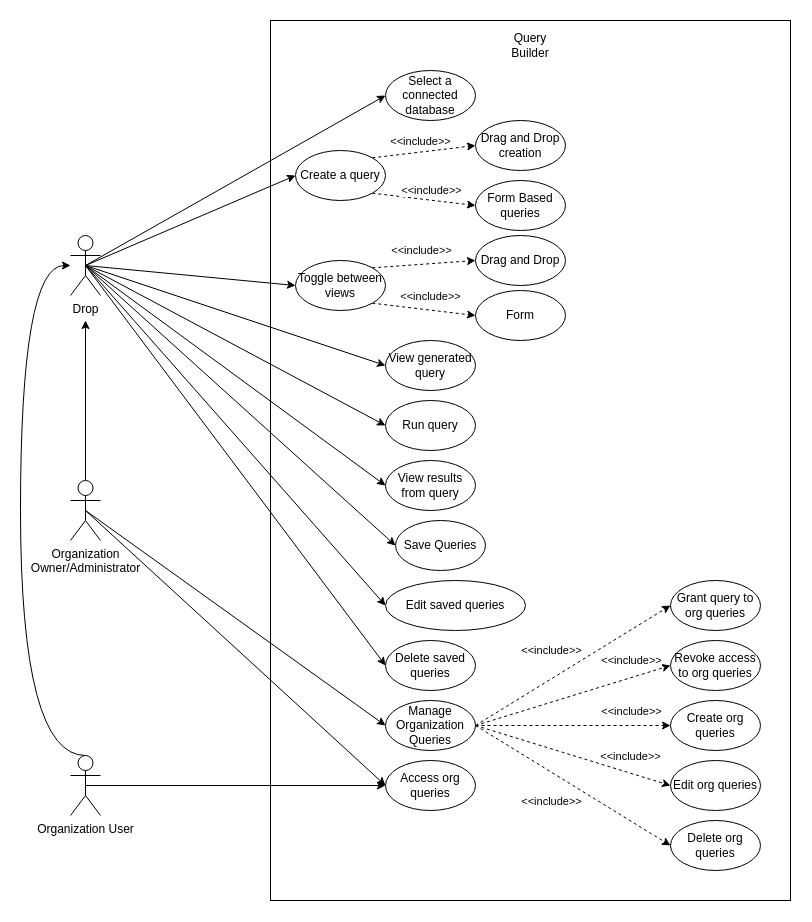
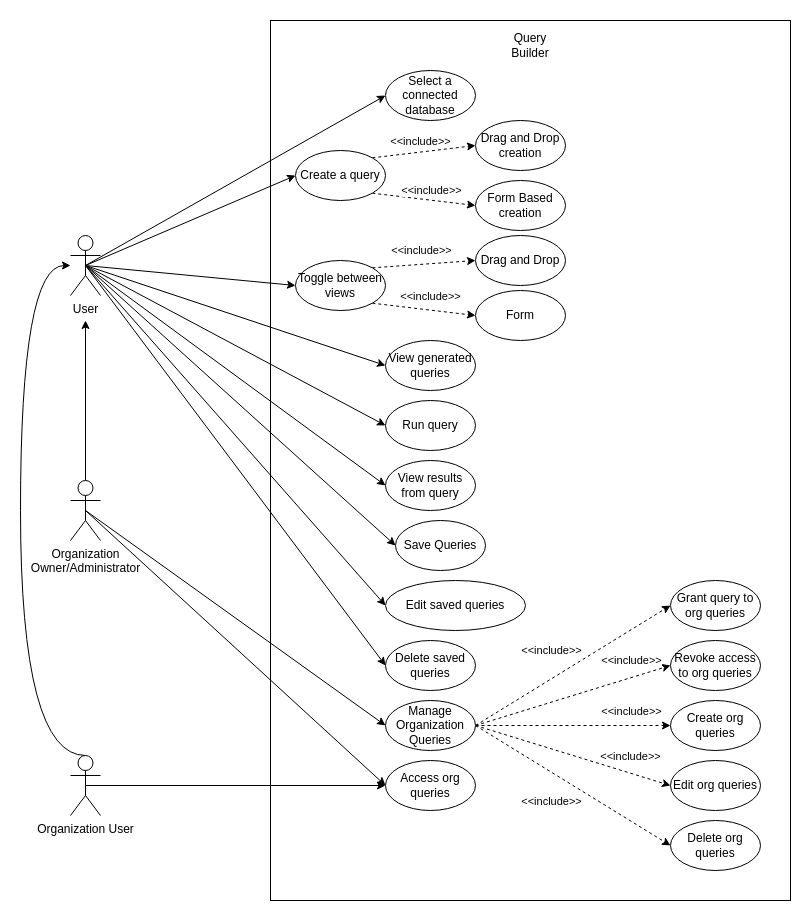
(521, 206) -> (521, 206)
(86, 310) -> (86, 310)
(431, 366) -> (431, 366)
